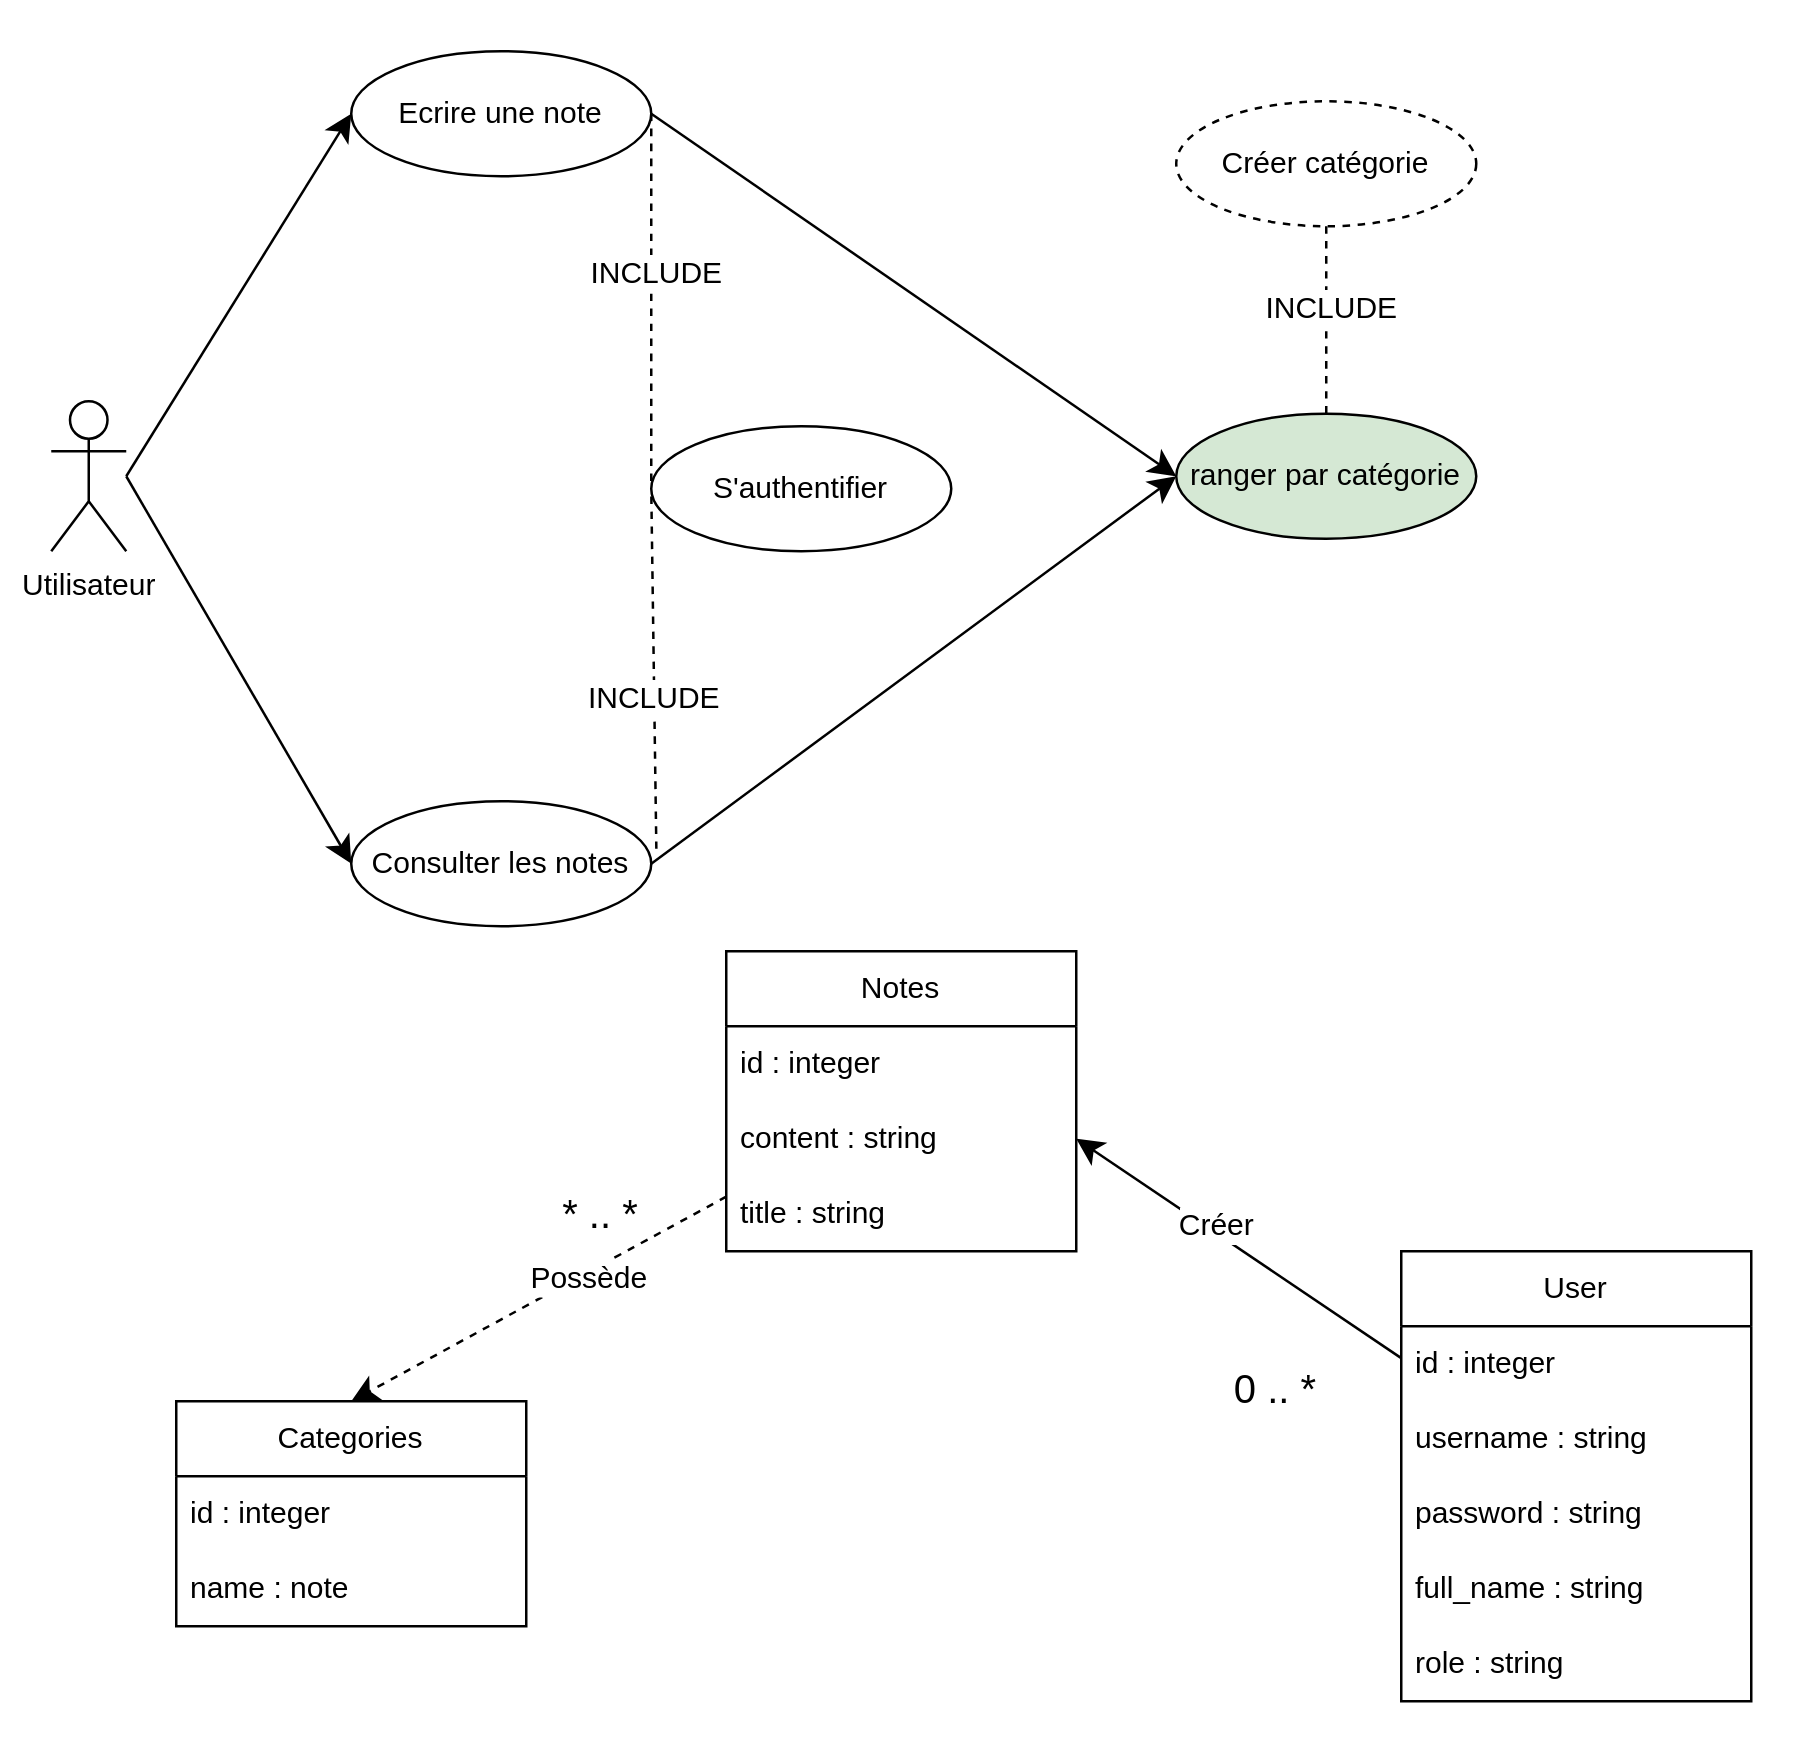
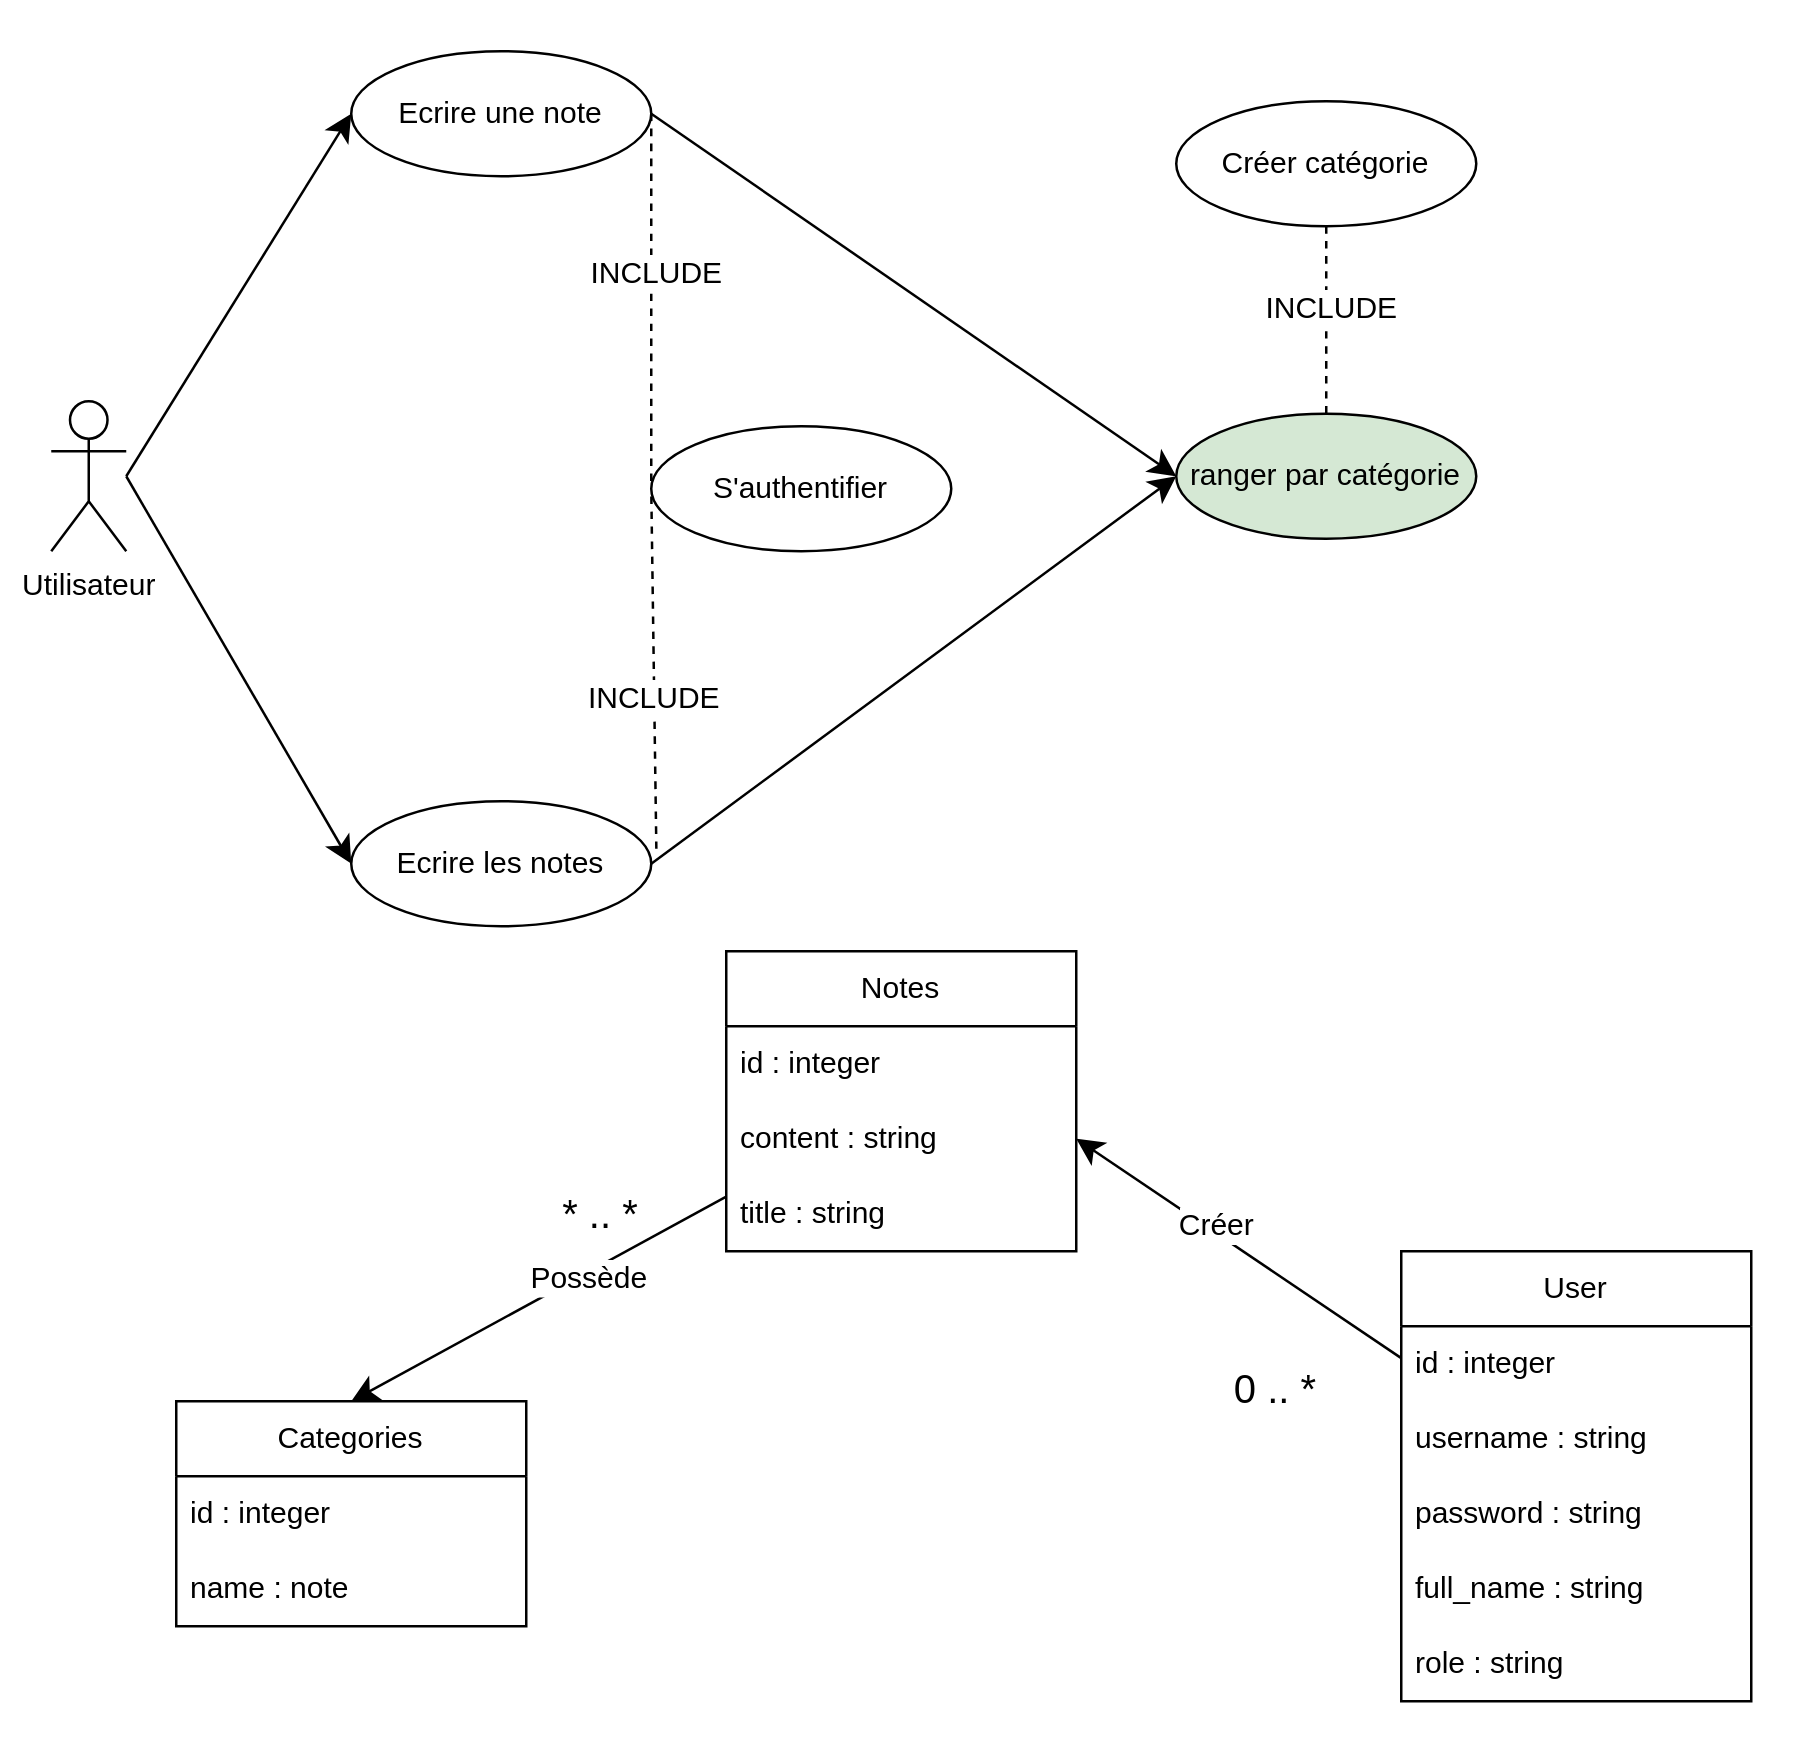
(1326, 164) -> (1326, 164)
(501, 864) -> (501, 864)
(453, 1346) -> (453, 1346)
